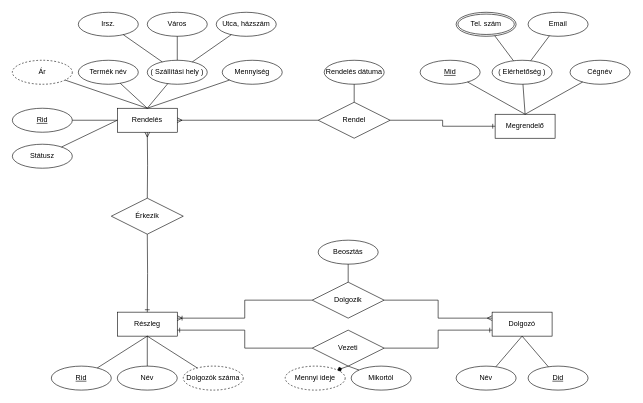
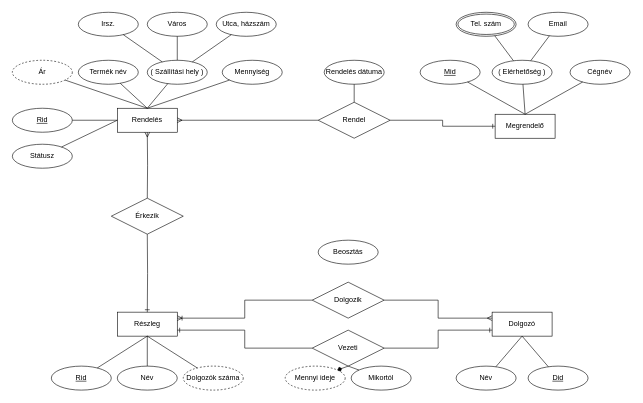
(348, 273) -> none
